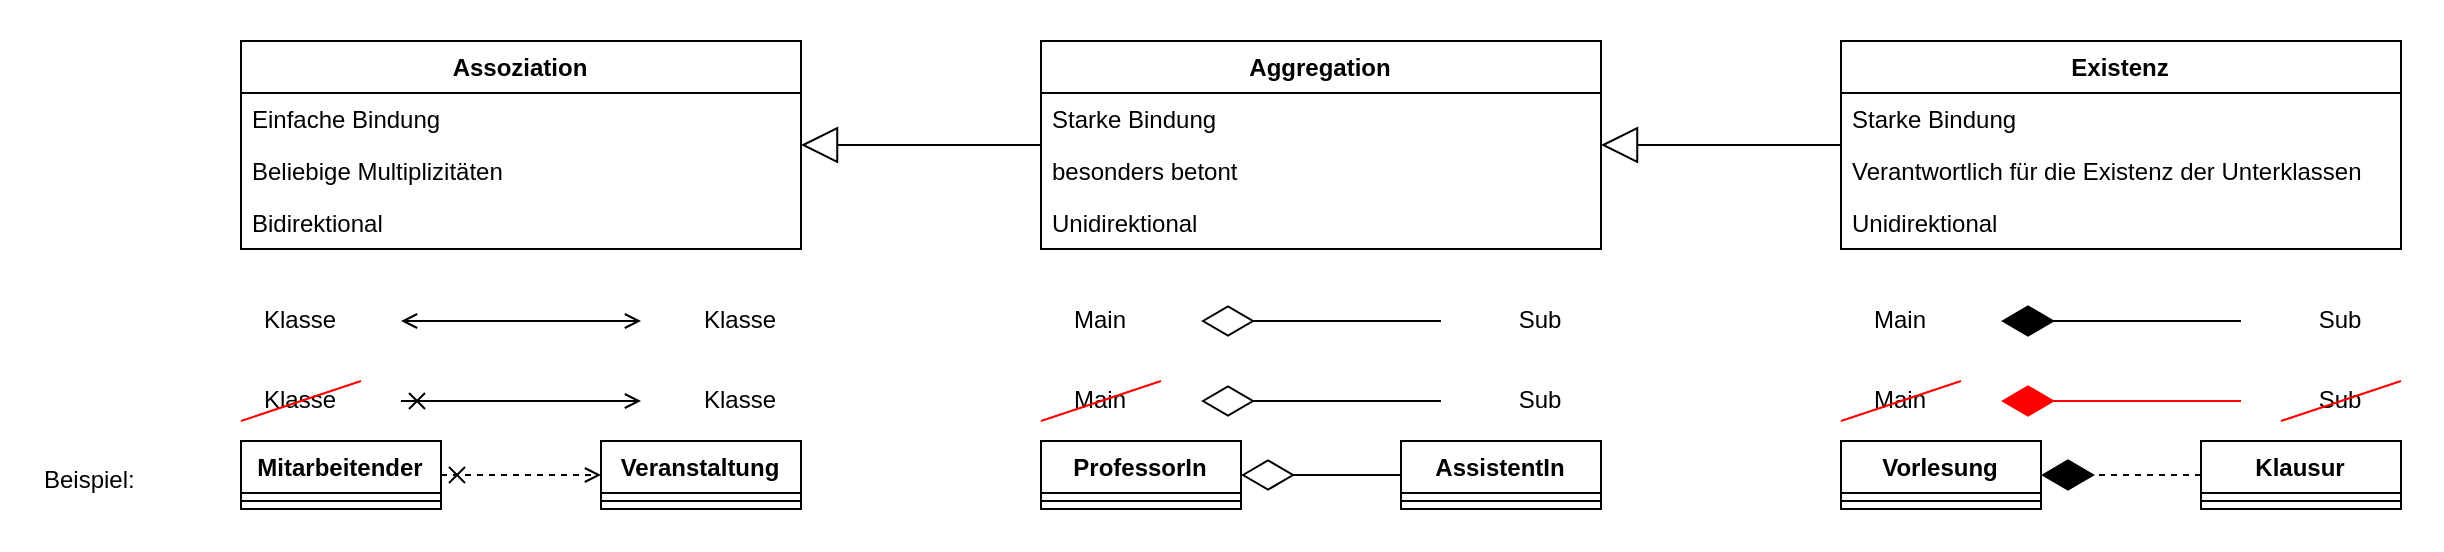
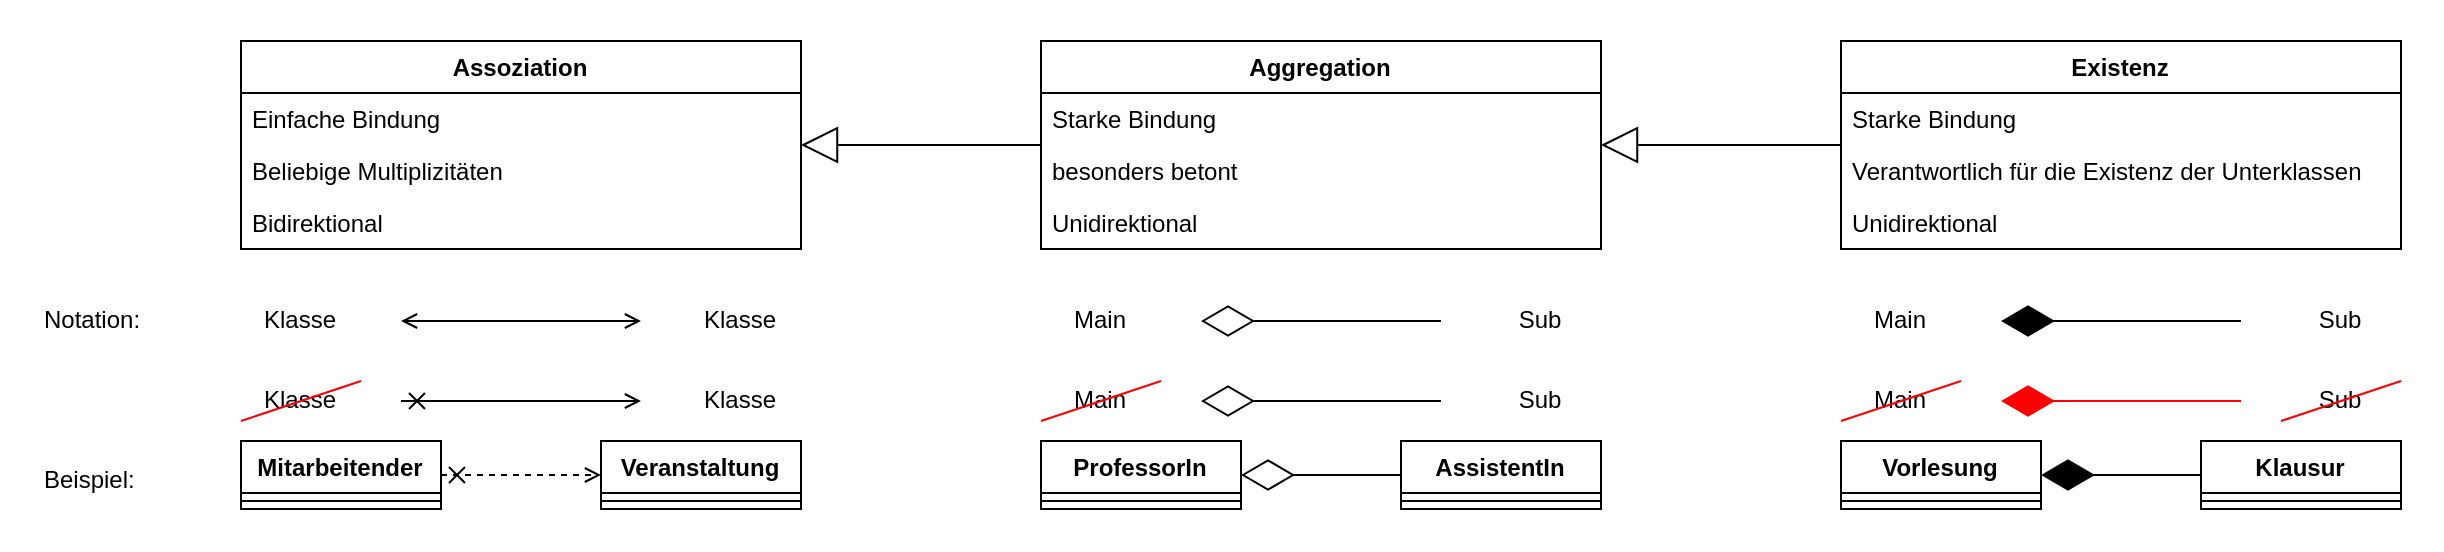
none -> (141, 321)
(2145, 475) -> (2145, 475)
